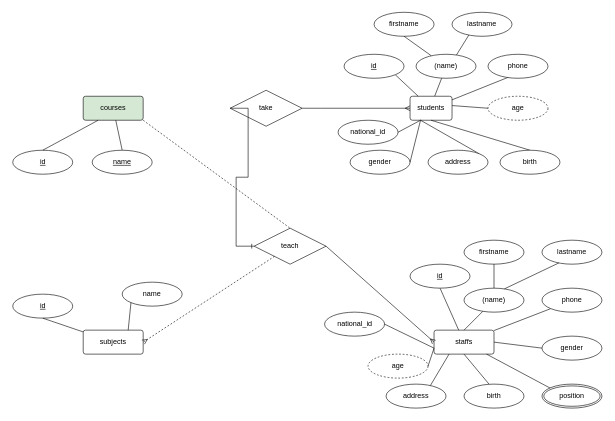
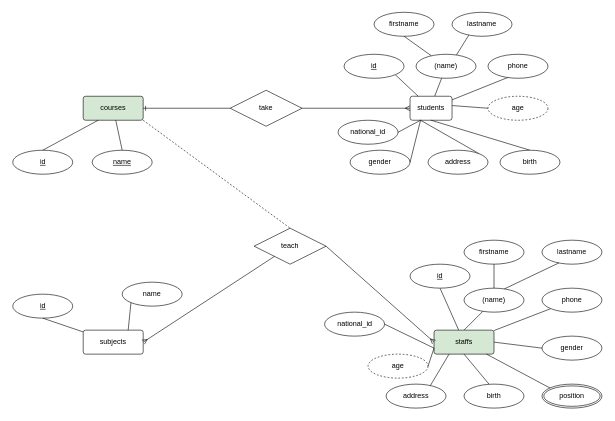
(242, 177) -> (187, 108)
(209, 299) -> (209, 299)
(464, 342) -> (464, 342)
